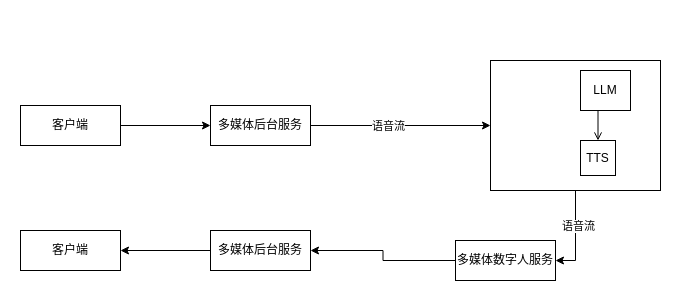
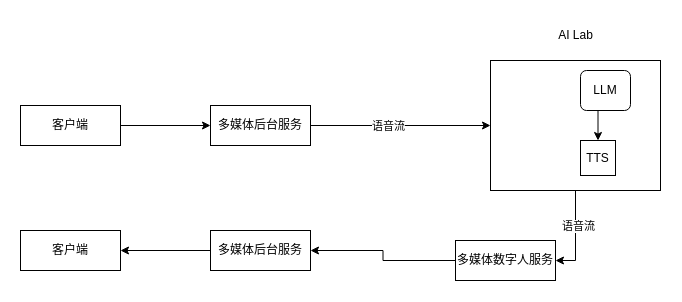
none -> (576, 36)
(606, 91) -> (606, 91)
(598, 133) -> (598, 132)
